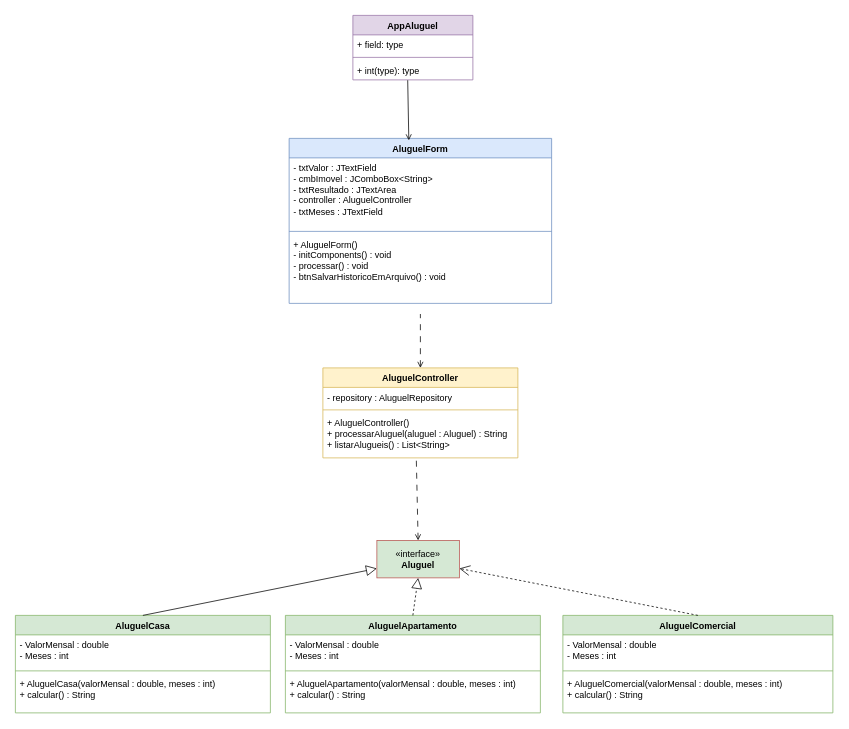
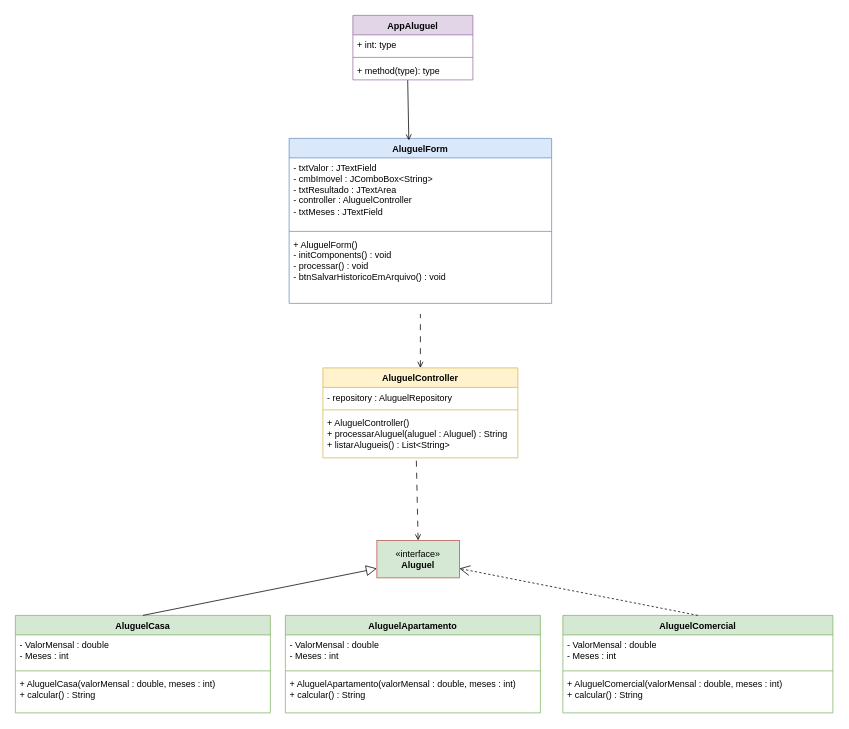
(384, 46) -> (380, 46)
(396, 71) -> (404, 71)
(415, 602) -> none
